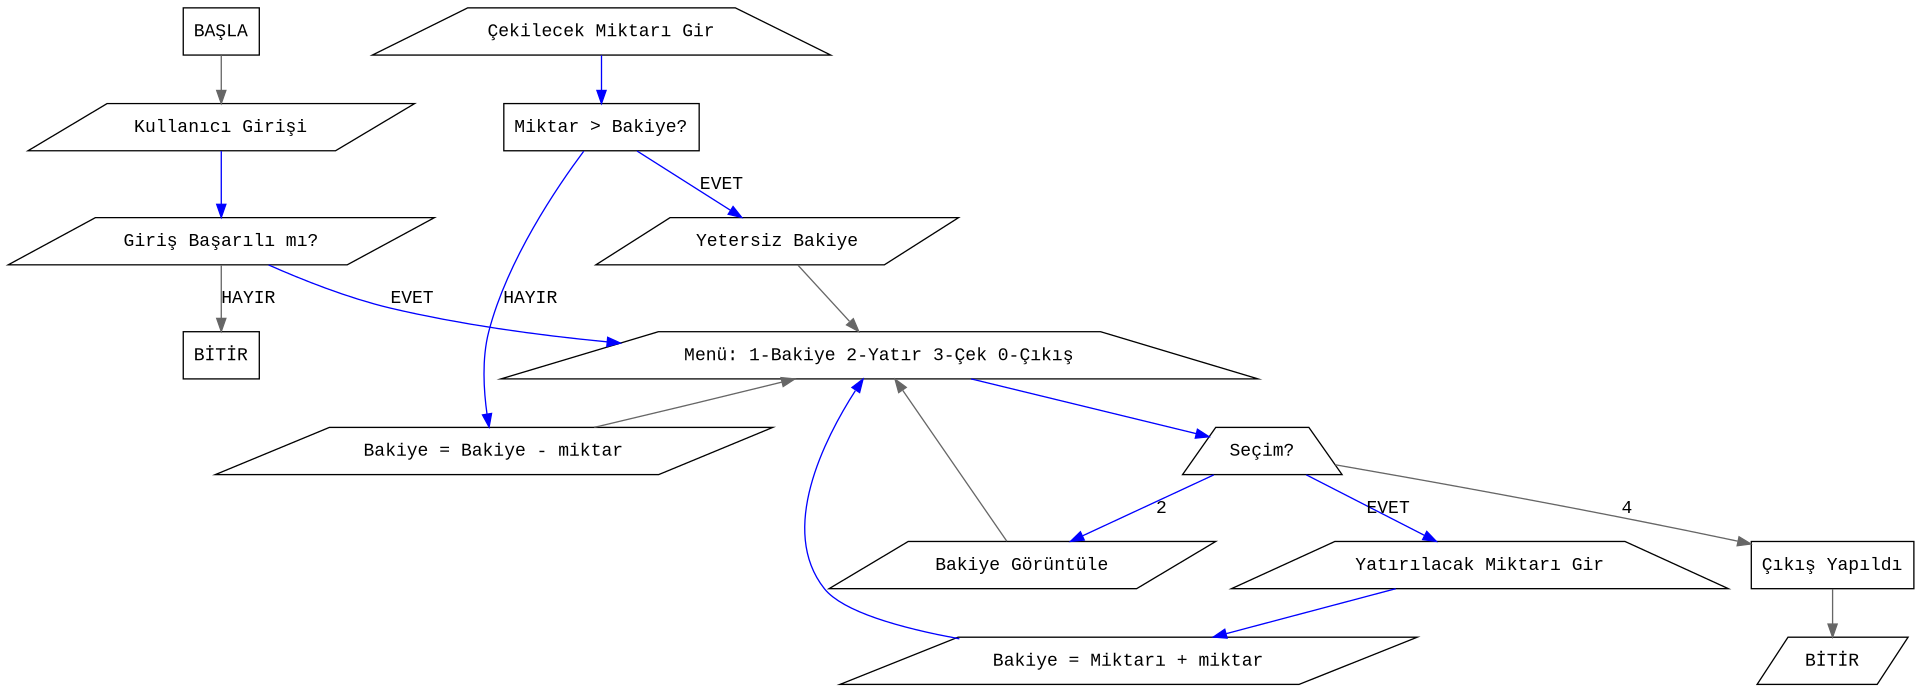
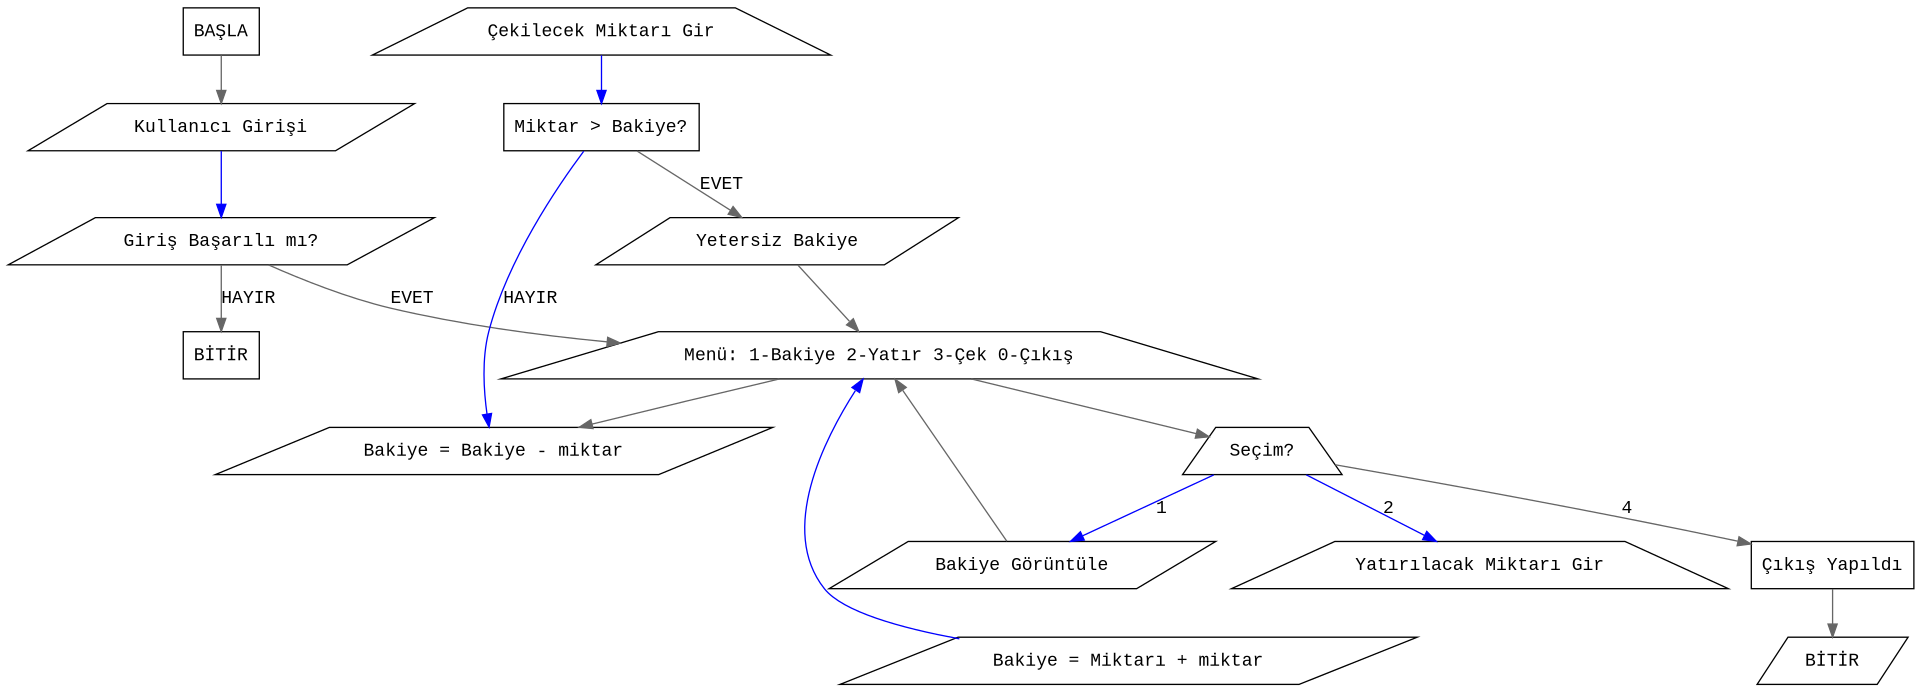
(684, 181) -> (684, 181)
(434, 318) -> (434, 318)
(688, 405) -> (686, 401)
(1084, 406) -> (1084, 406)
(1162, 508) -> (1162, 508)
(1389, 508) -> (1389, 508)
(1311, 611) -> none
